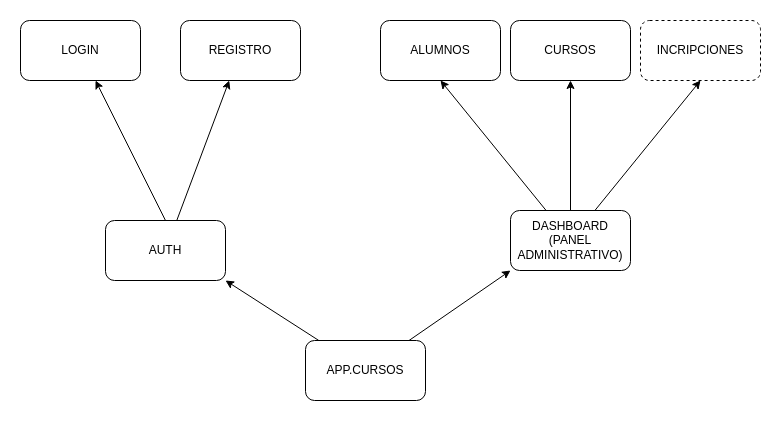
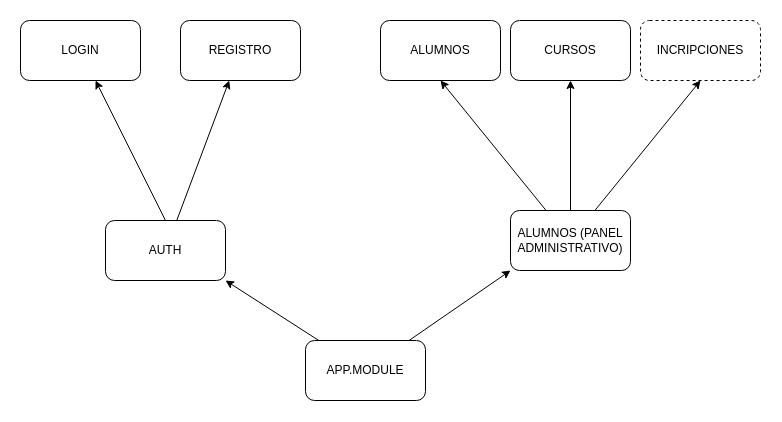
(571, 241) -> (571, 241)
(366, 371) -> (366, 371)
